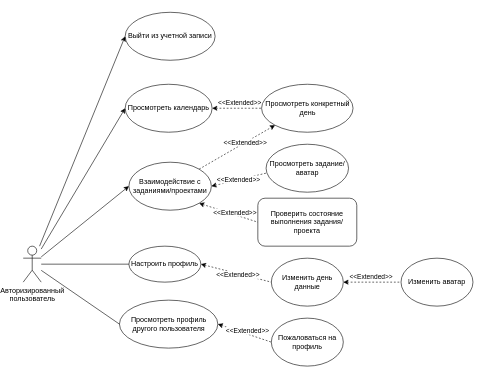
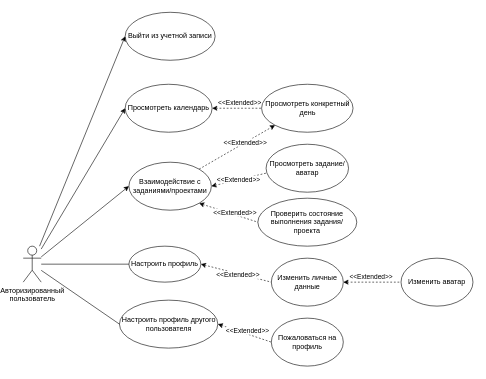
(307, 222) -> (307, 222)
(308, 282) -> (308, 282)
(169, 324) -> (169, 324)
